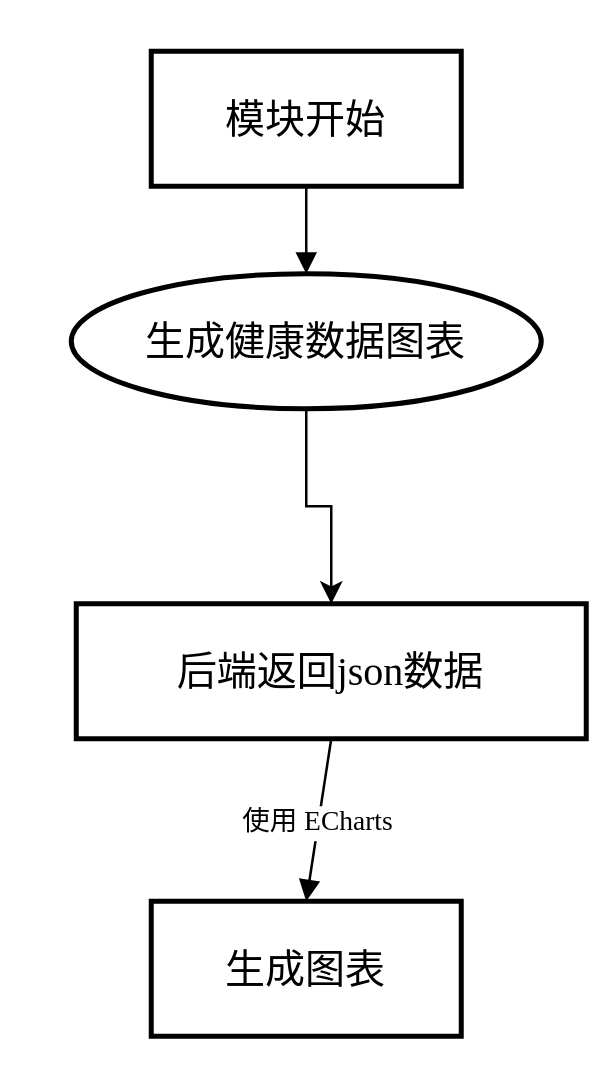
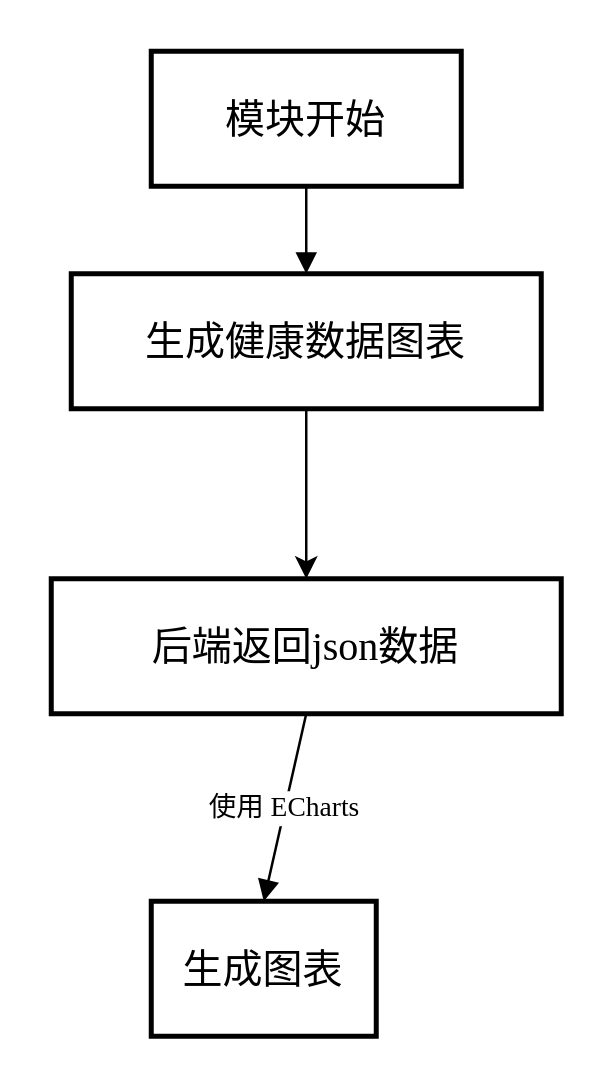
(306, 341) -> (306, 341)
(331, 671) -> (306, 646)
(306, 969) -> (264, 969)
